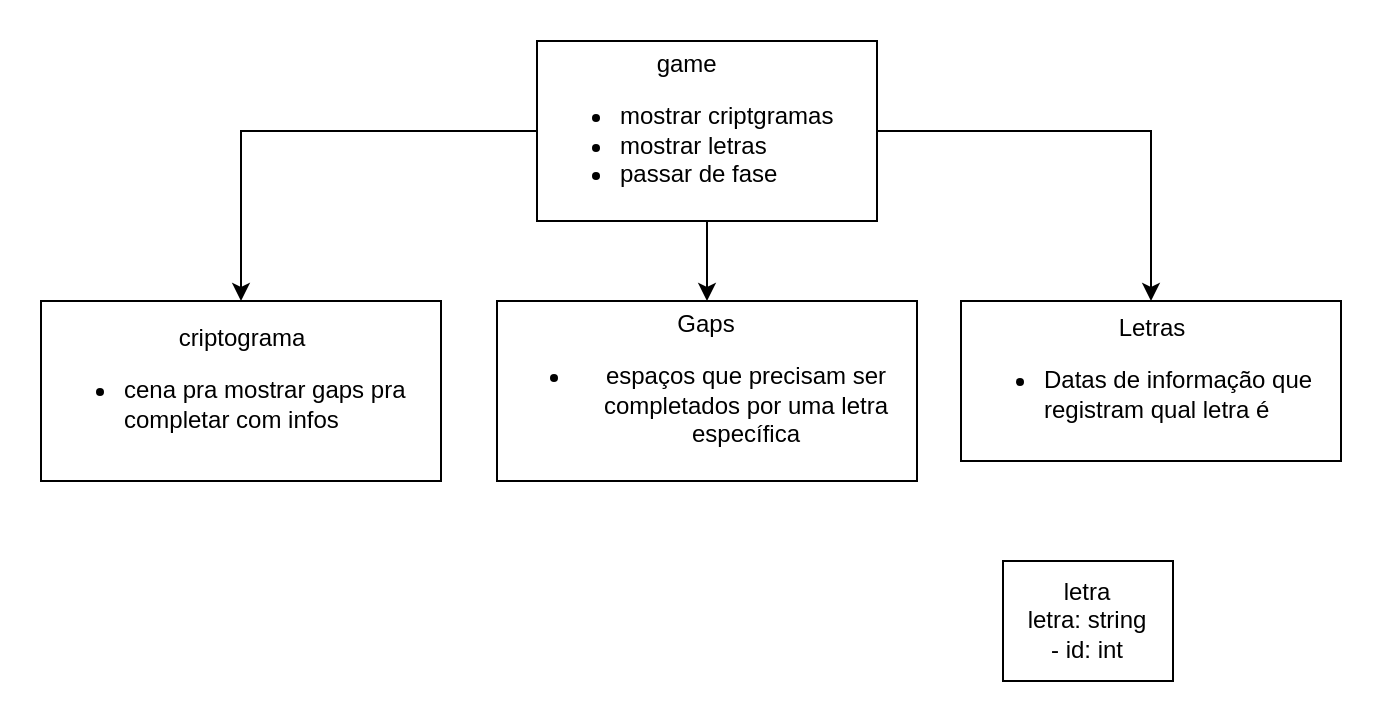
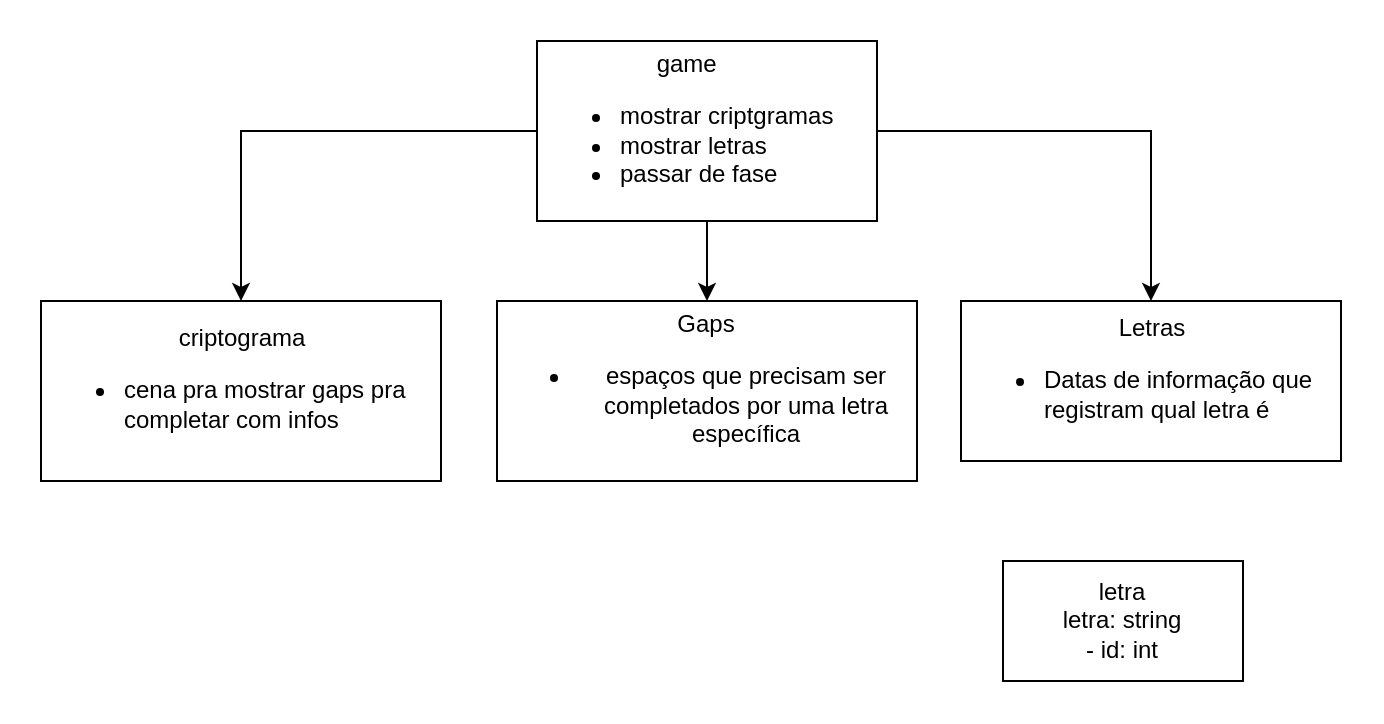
(1088, 621) -> (1123, 621)
